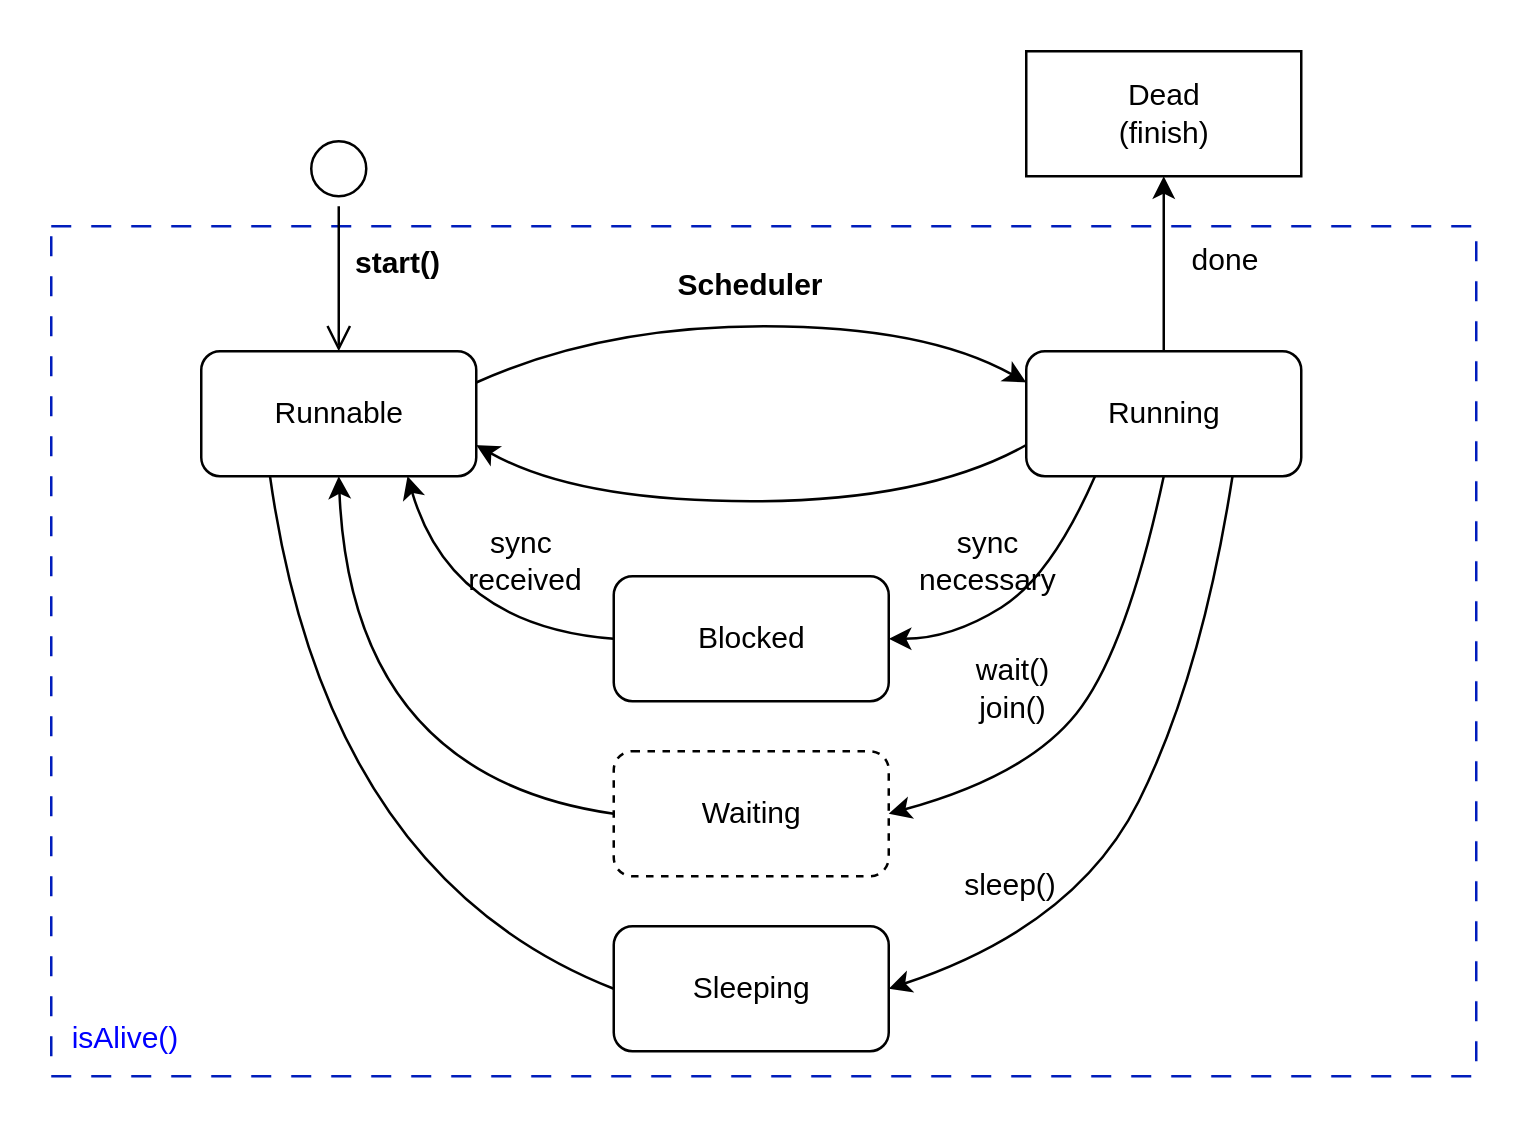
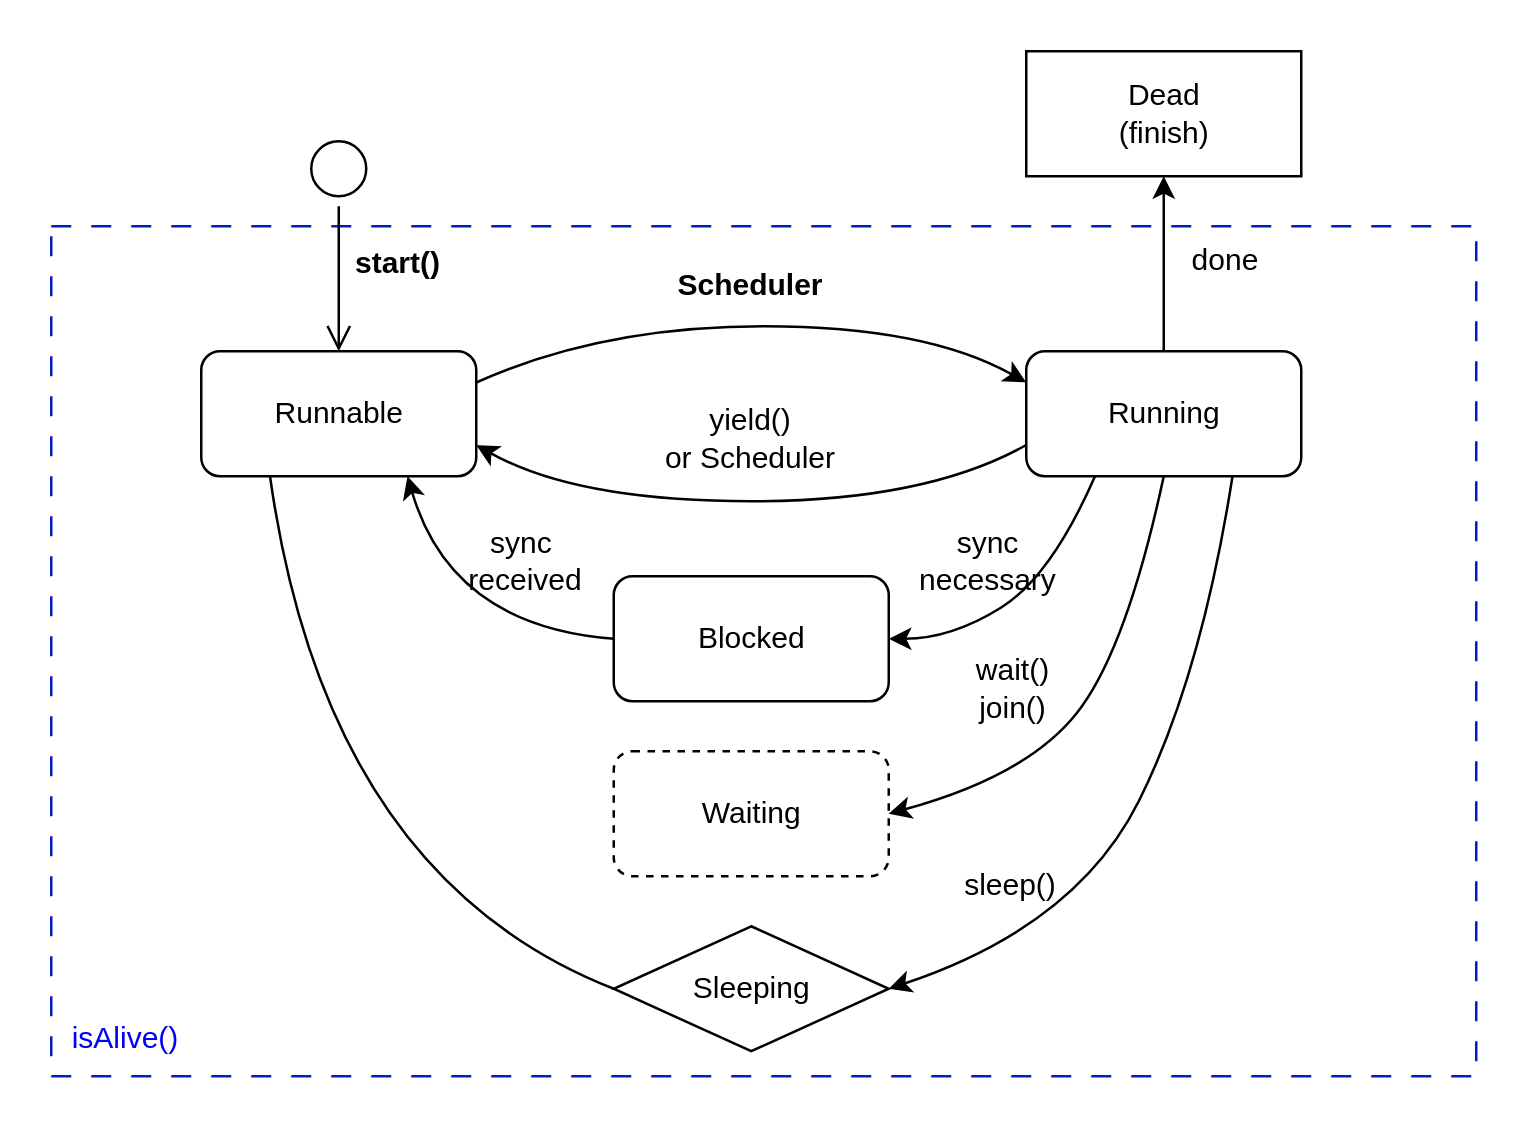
none -> (751, 439)
(410, 710) -> none
(751, 989) -> (751, 989)
